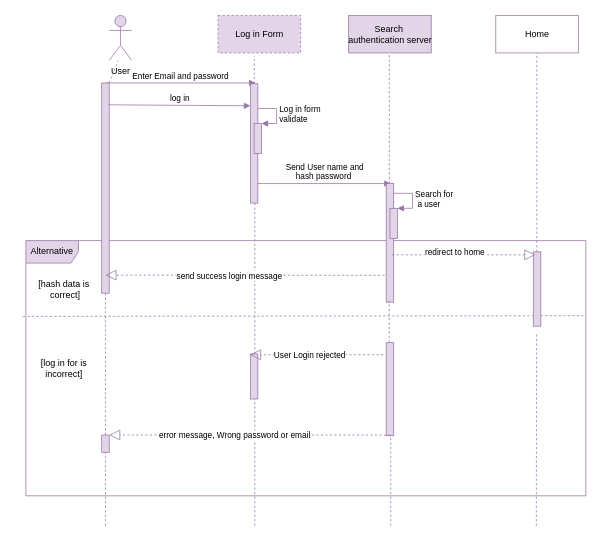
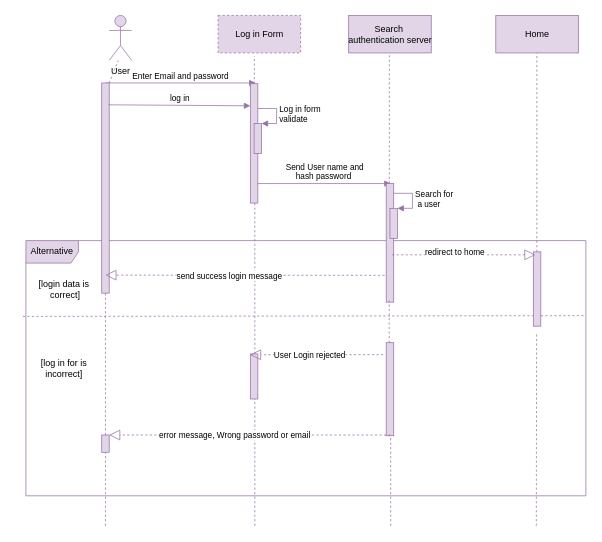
(537, 34) -> (537, 34)
(64, 289) -> (64, 289)
